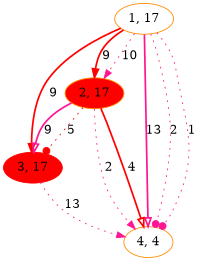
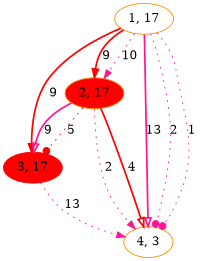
(148, 242) -> (148, 242)
